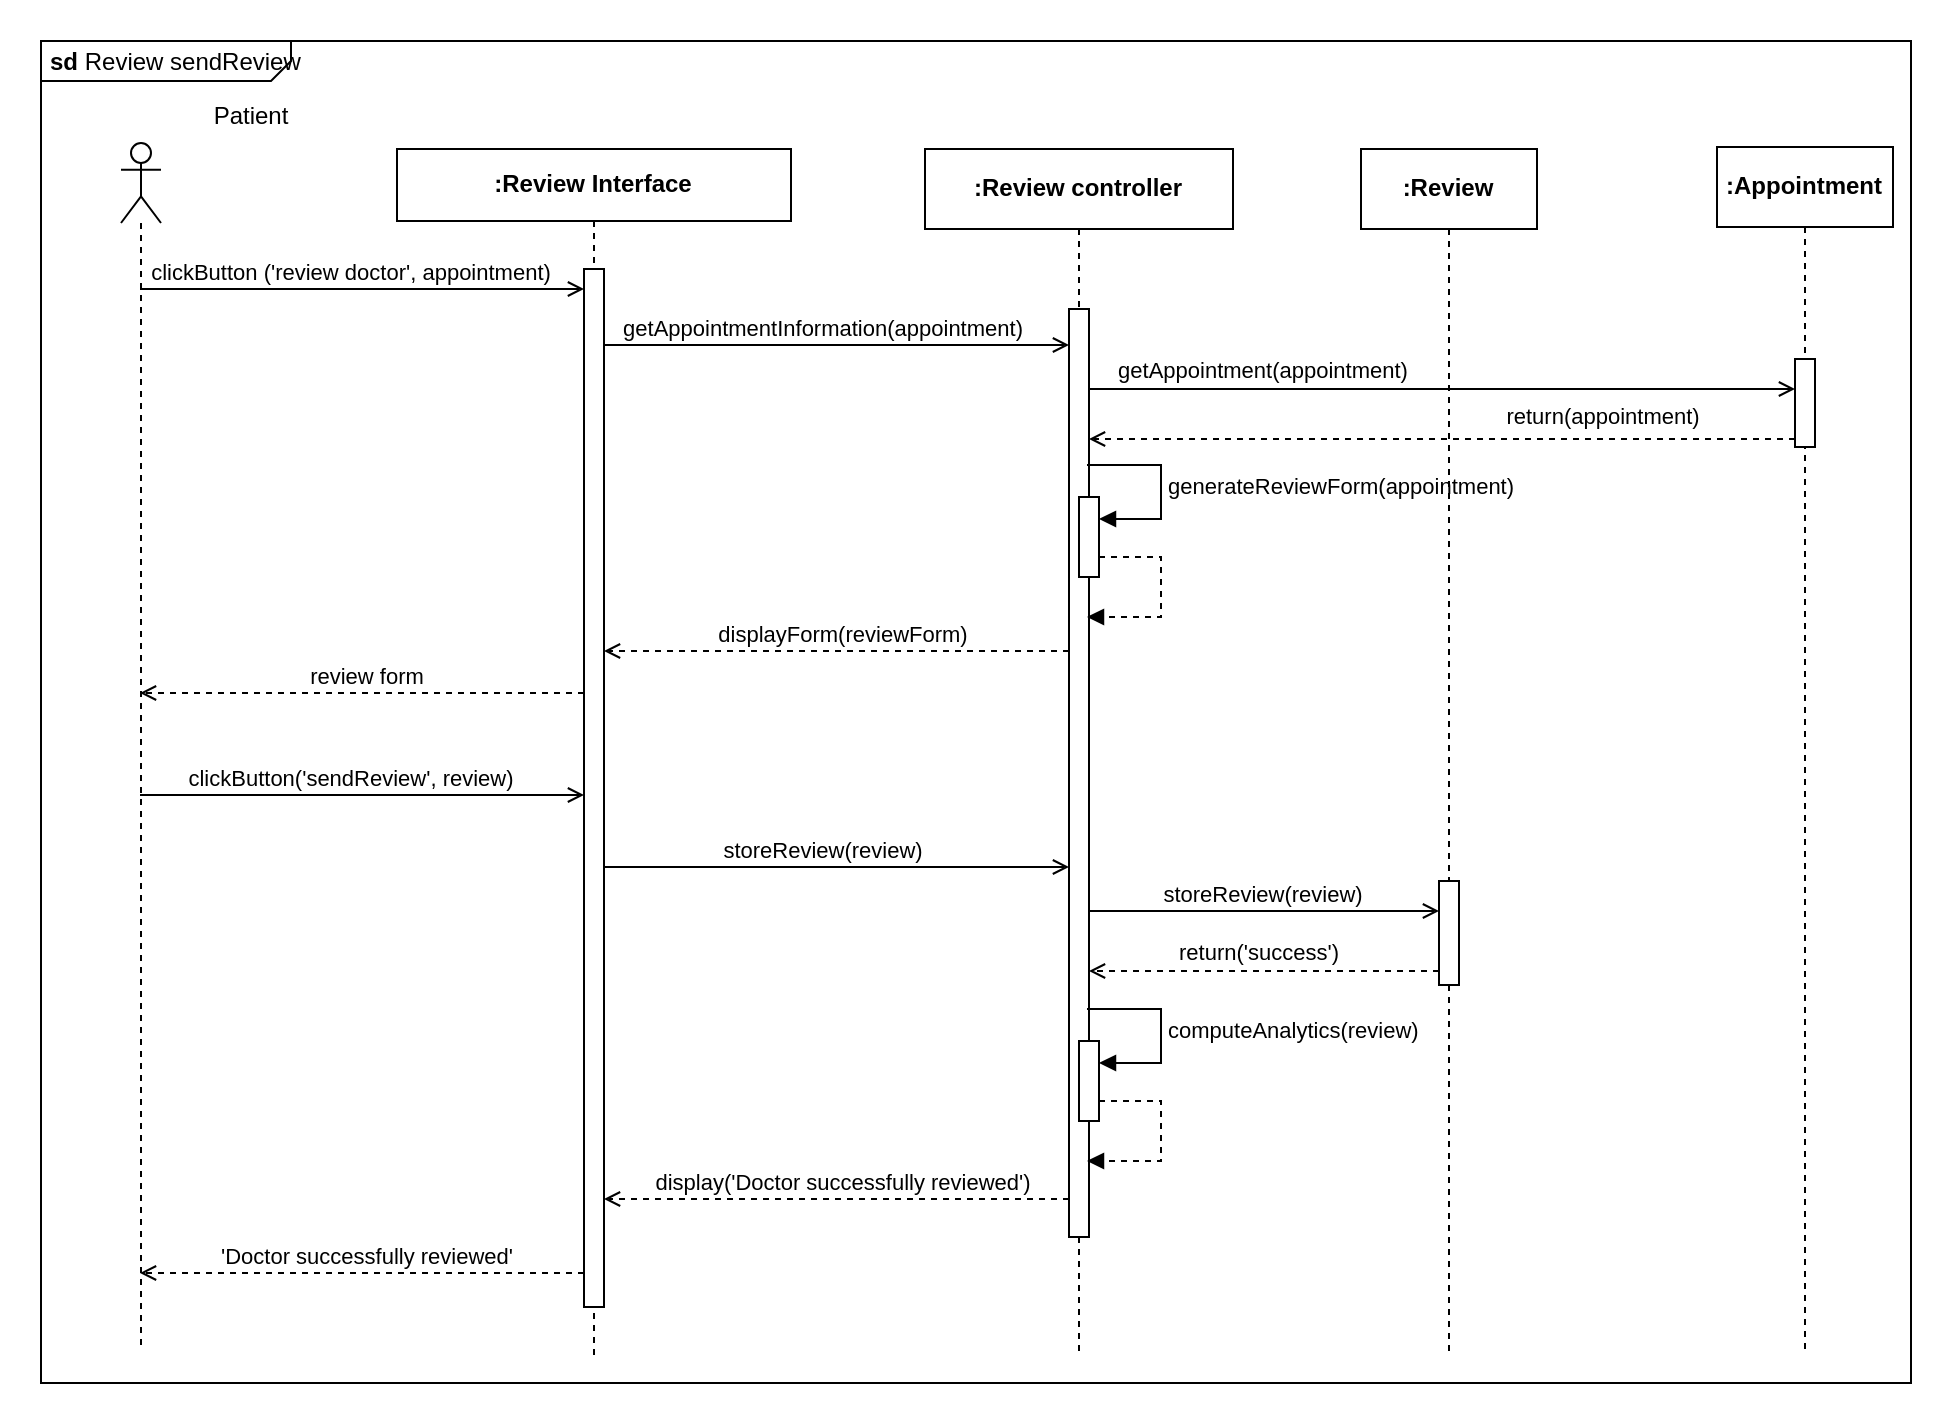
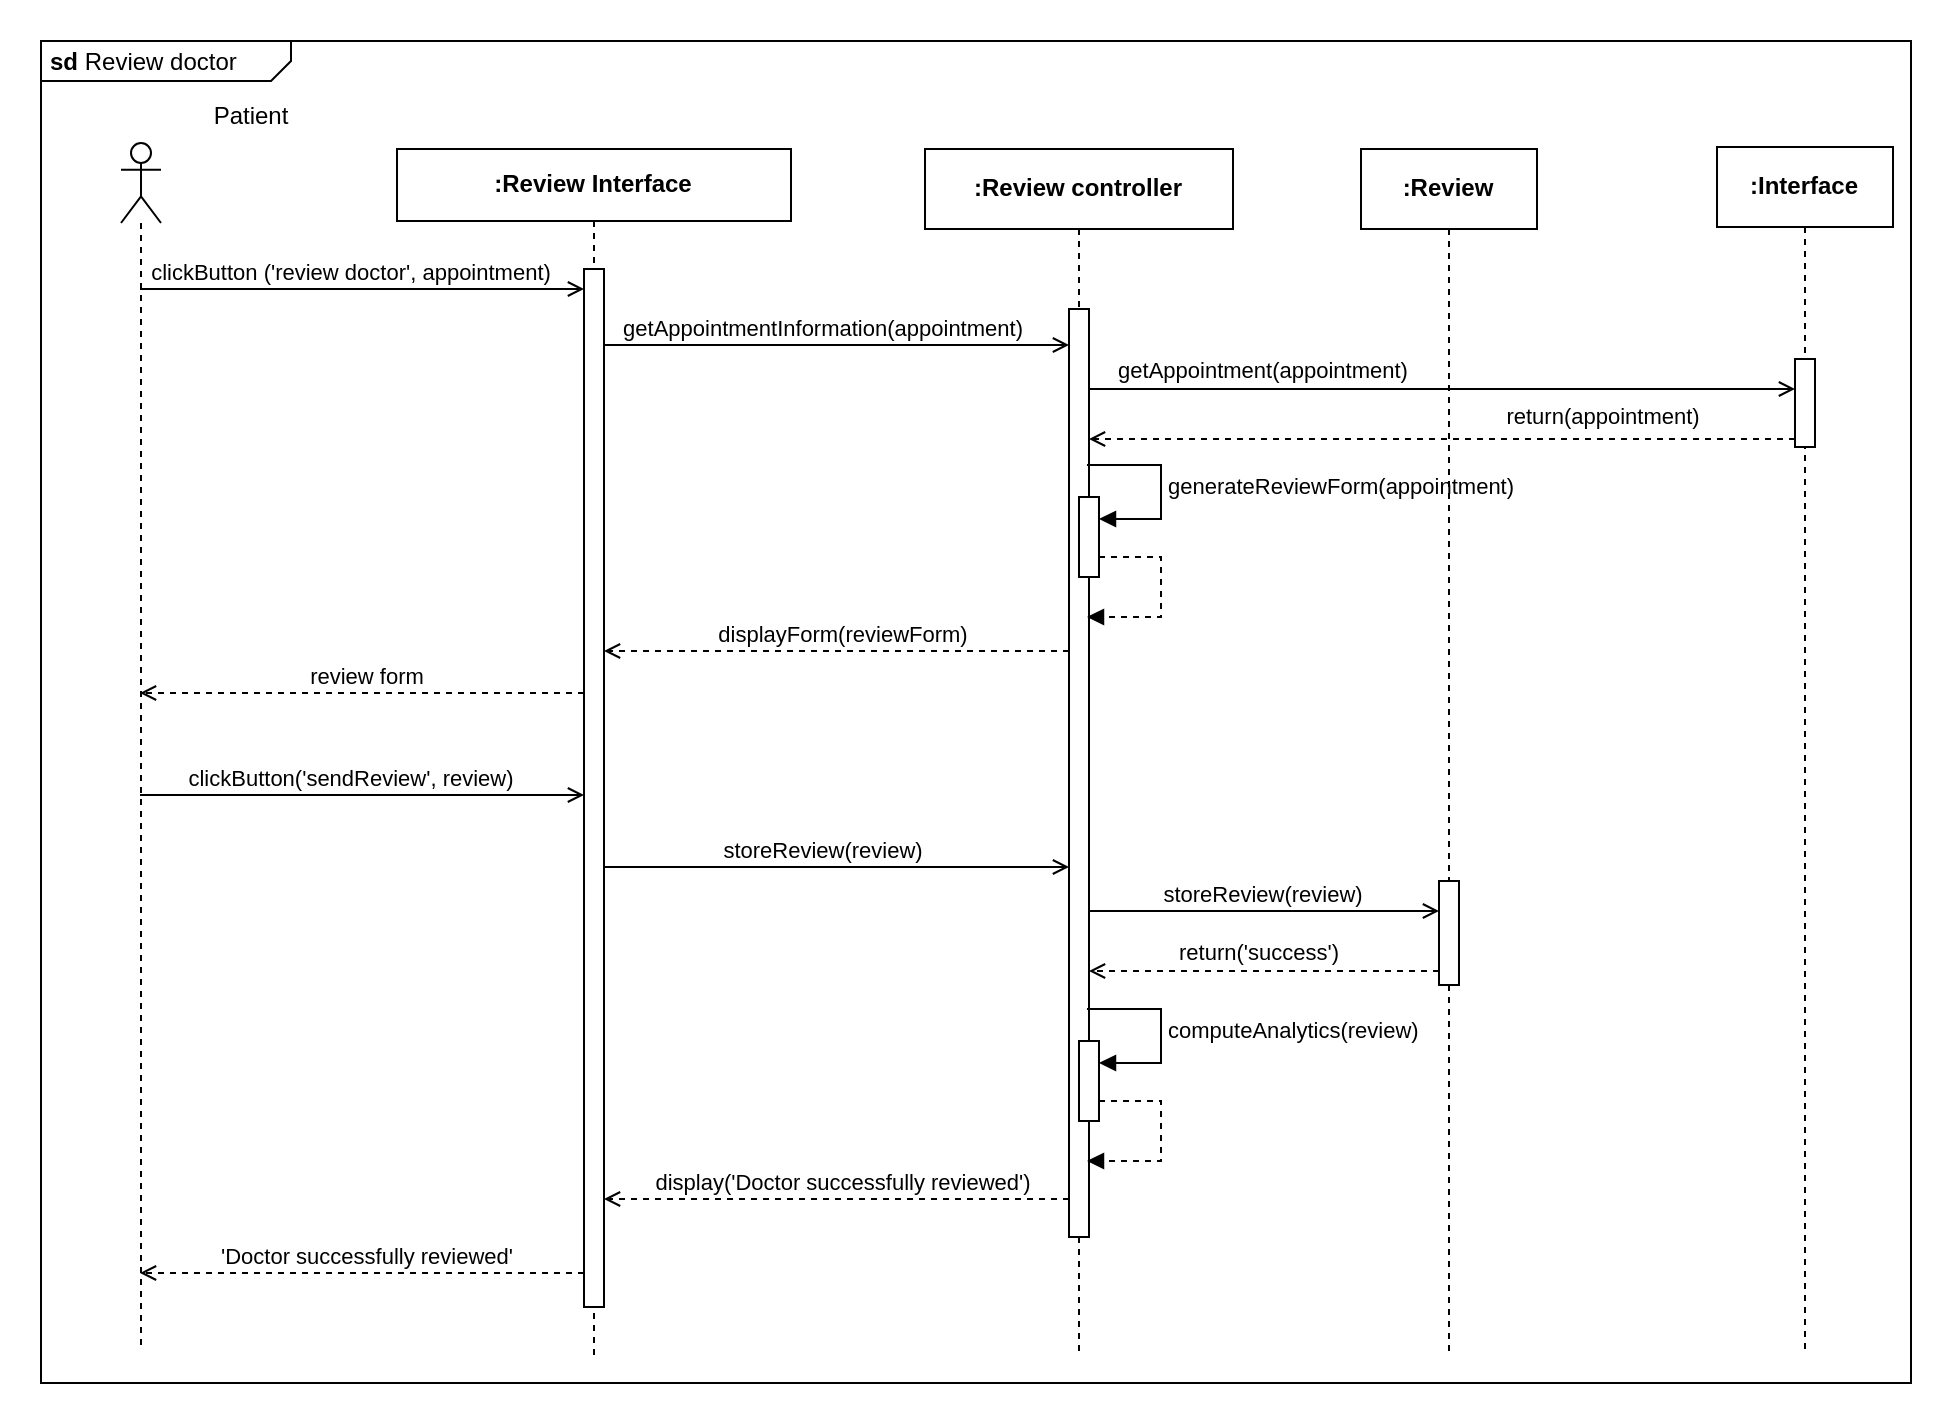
(166, 55) -> (142, 55)
(1805, 187) -> (1805, 187)
